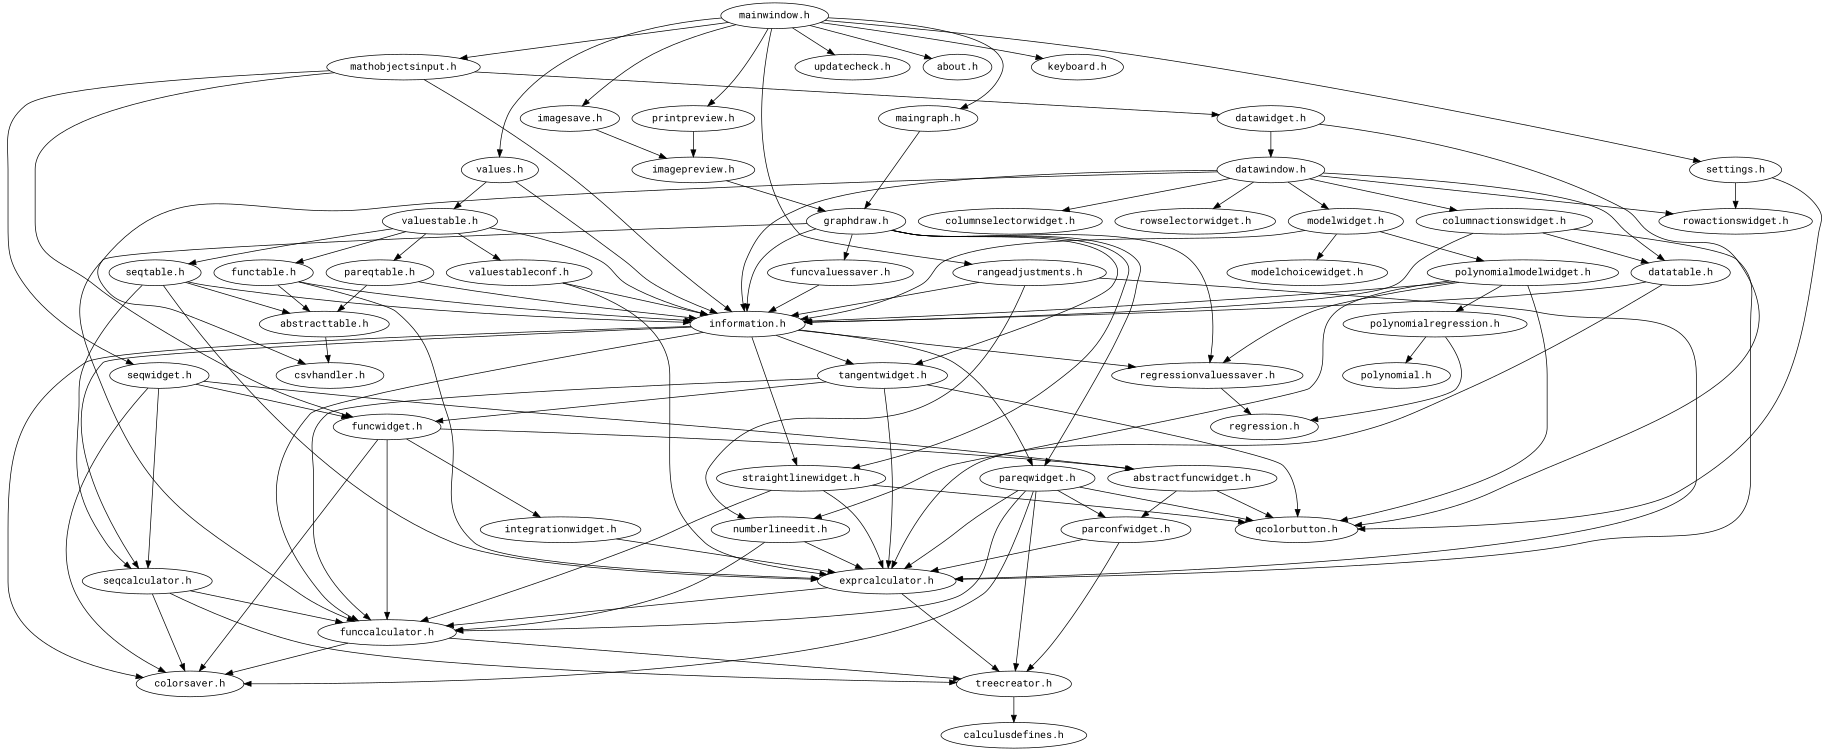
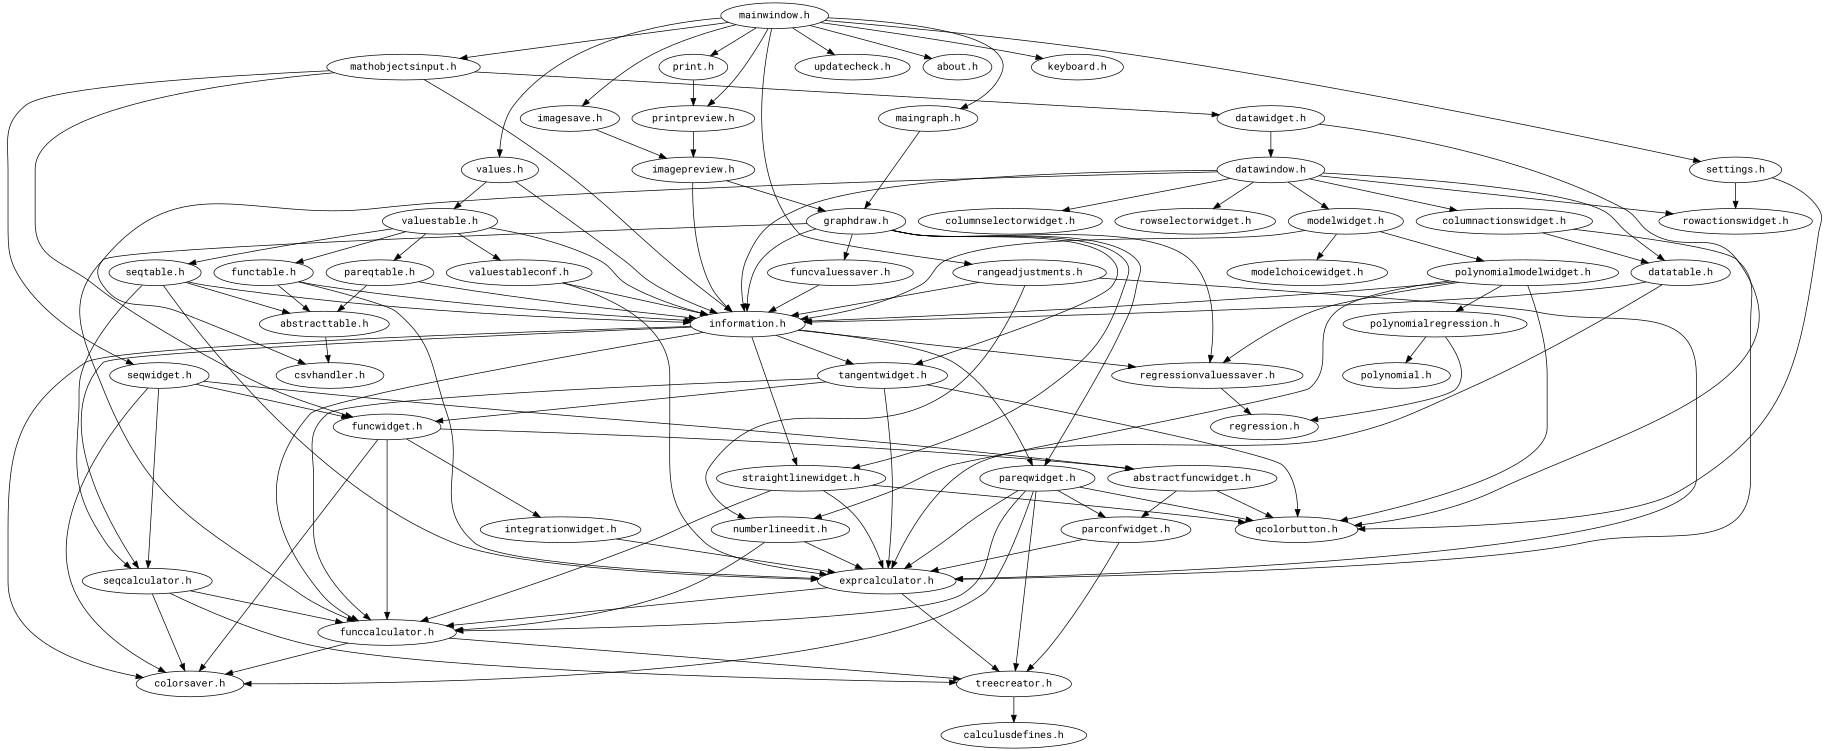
none -> (693, 67)
(1254, 304) -> (698, 248)
